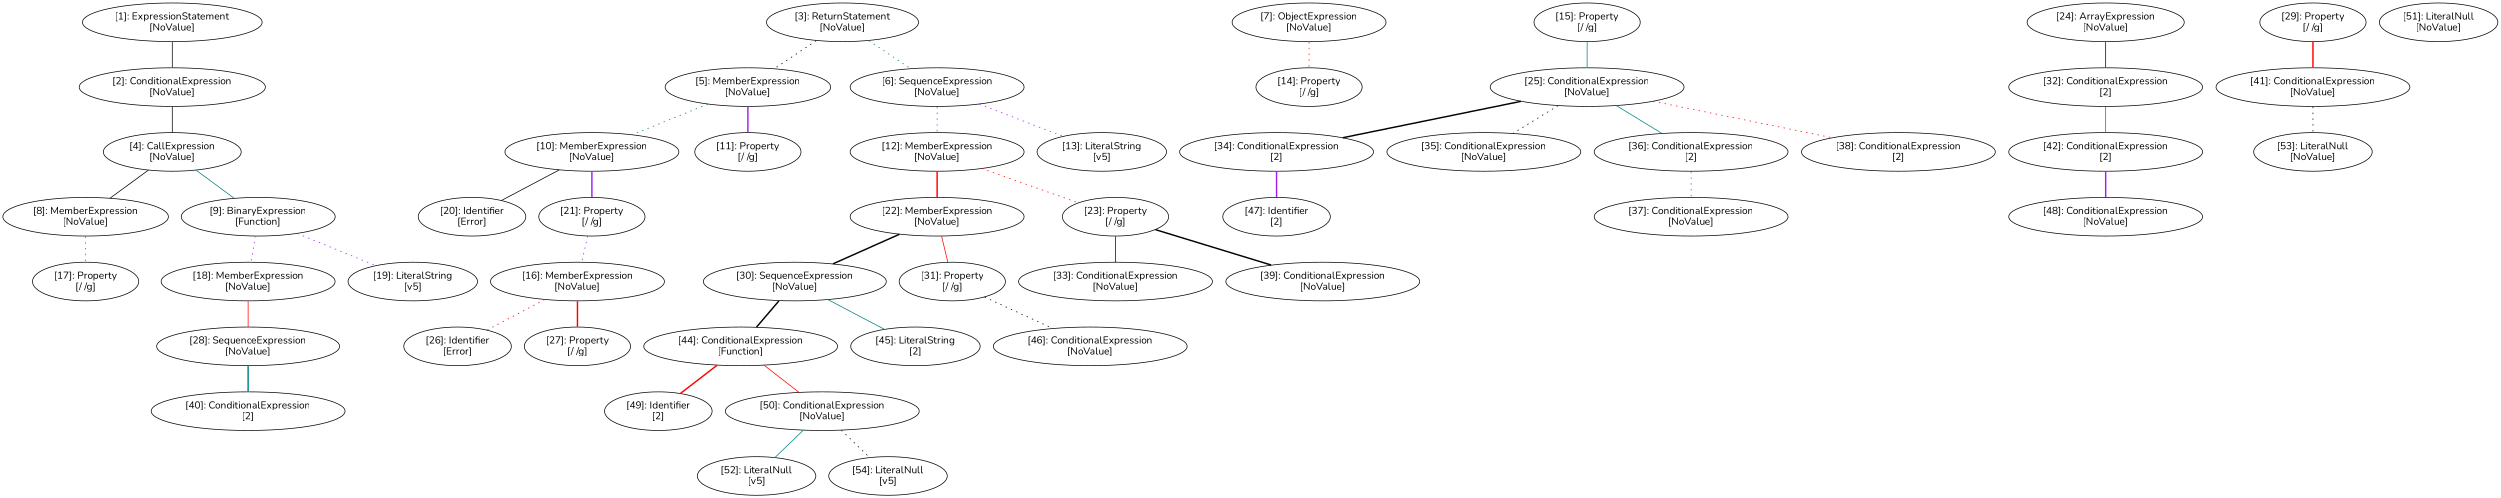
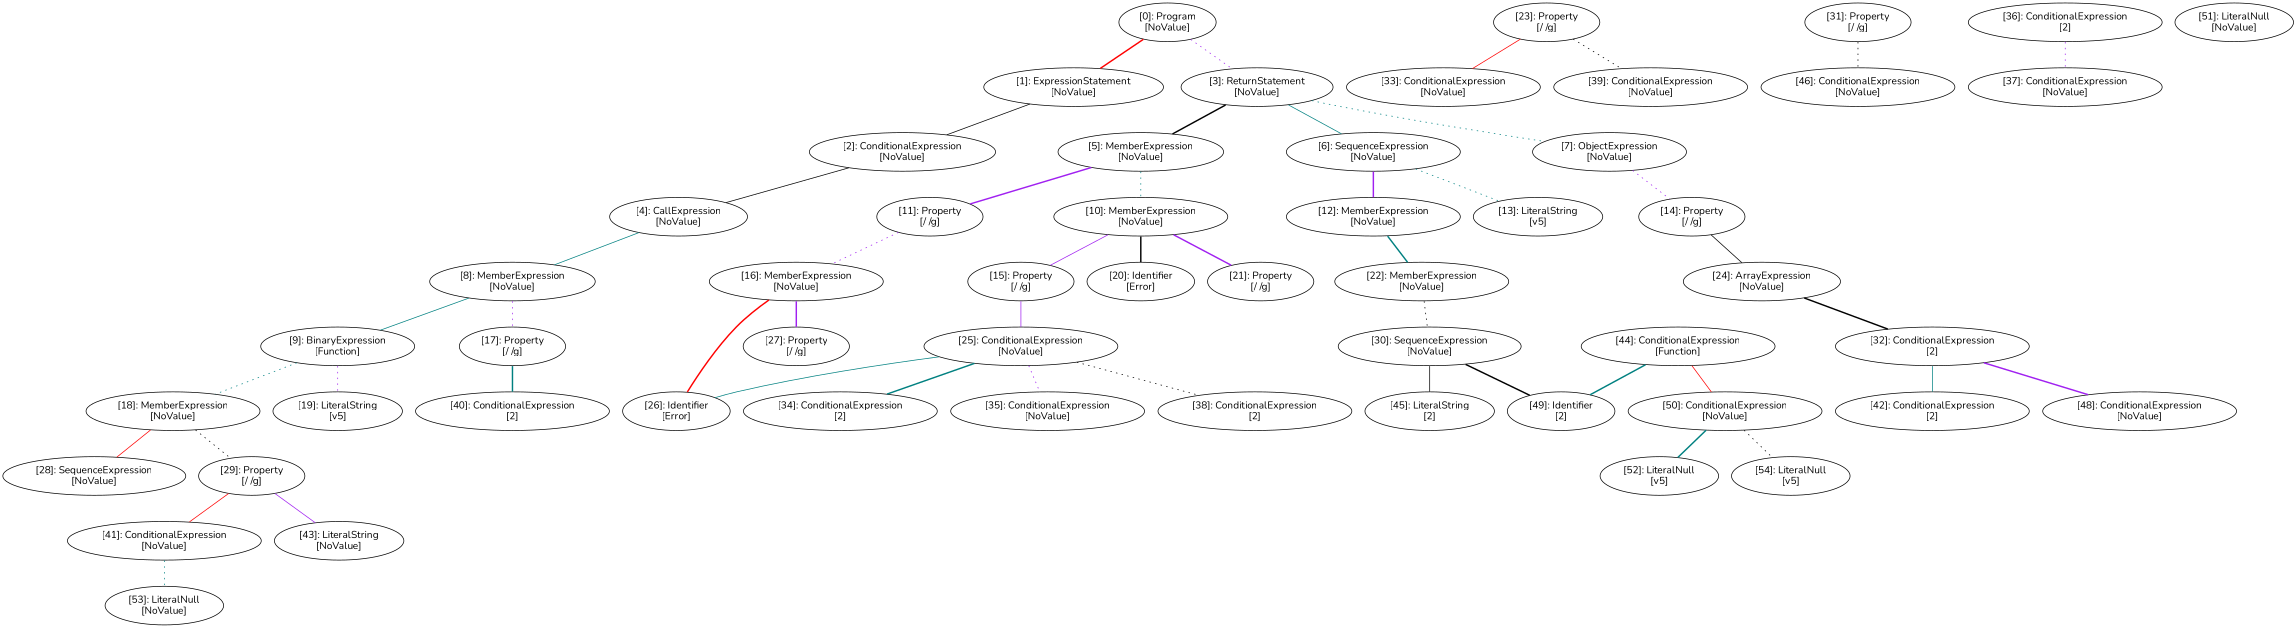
none -> (1168, 22)
(795, 55) -> (1199, 119)
(890, 55) -> (1315, 119)
(1309, 55) -> (1651, 185)
(1587, 55) -> (1021, 314)
(2106, 55) -> (1846, 314)
(2313, 55) -> (209, 508)
(1536, 119) -> (1034, 379)
(1639, 119) -> (826, 374)
(1743, 119) -> (1138, 379)
(937, 120) -> (1373, 184)
(1021, 120) -> (1457, 185)
(1432, 120) -> (931, 379)
(2313, 120) -> (164, 573)
none -> (1428, 122)
(129, 184) -> (597, 249)
(215, 184) -> (425, 314)
(937, 184) -> (1398, 249)
(2106, 184) -> (2036, 379)
(530, 185) -> (1141, 249)
(1030, 186) -> none
(1277, 217) -> none
(1213, 247) -> (1597, 54)
(253, 249) -> (256, 378)
(585, 249) -> (865, 248)
(866, 249) -> (1426, 314)
(945, 249) -> none
(1116, 249) -> (1496, 54)
none -> (1727, 249)
none -> (1079, 250)
(577, 314) -> (796, 314)
(768, 314) -> (1498, 380)
(516, 315) -> (723, 342)
(856, 315) -> (1430, 379)
(248, 379) -> (512, 379)
(699, 379) -> (1618, 380)
none -> (213, 444)
(789, 444) -> (1692, 444)
none -> (339, 541)
